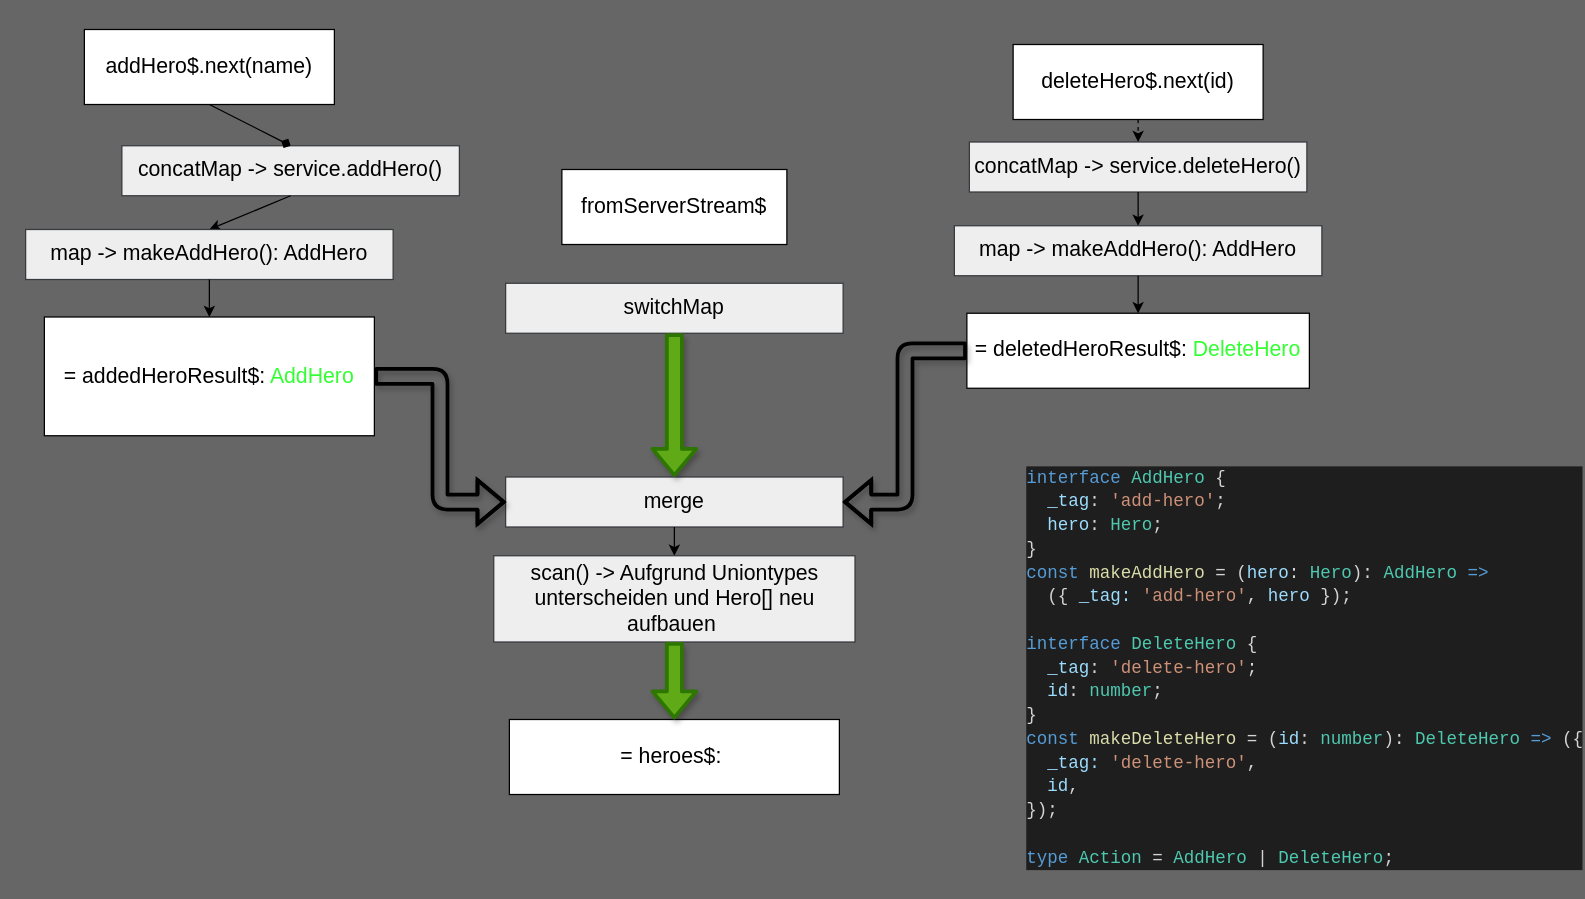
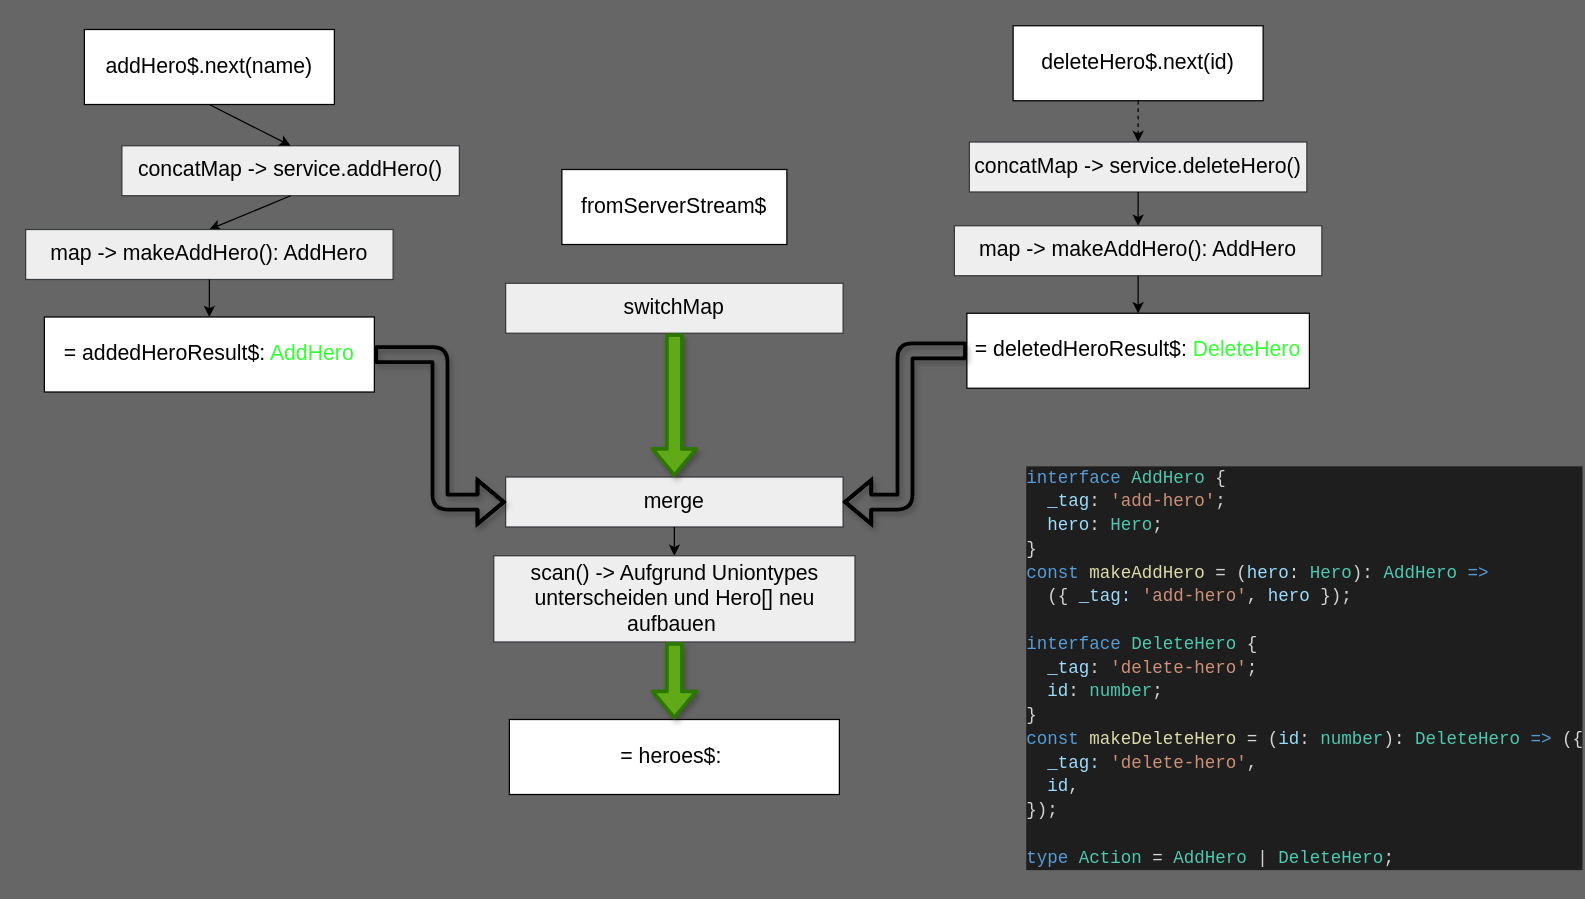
(1138, 82) -> (1138, 63)
(281, 141) -> (282, 141)
(209, 376) -> (209, 354)
